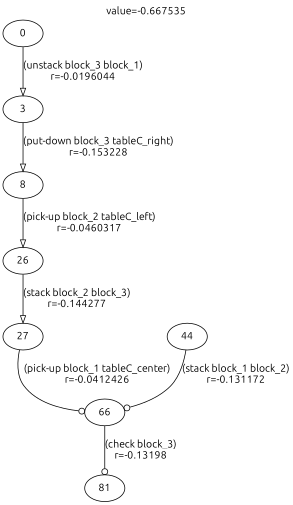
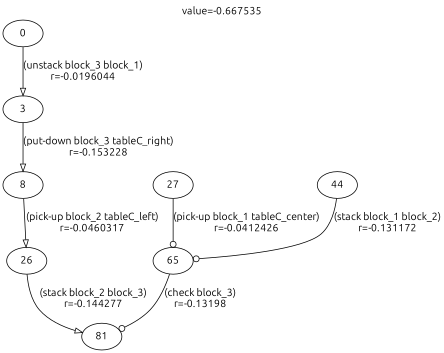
(23, 295) -> (41, 311)
(105, 412) -> (173, 261)
